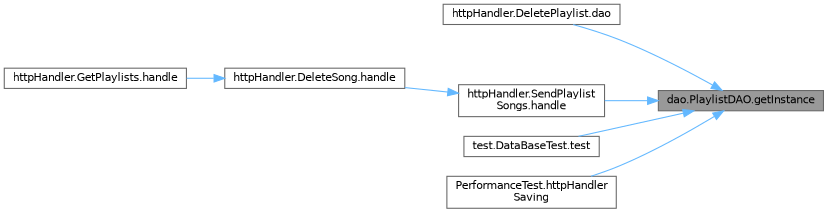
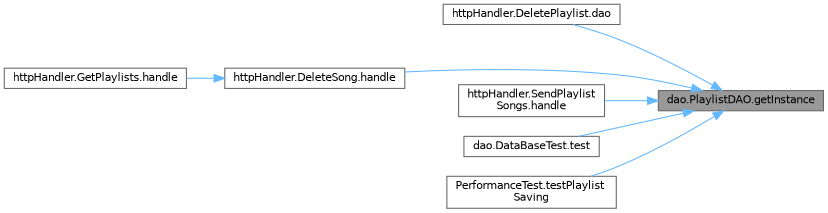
(426, 90) -> (549, 70)
(532, 146) -> (532, 146)
(532, 192) -> (532, 192)
